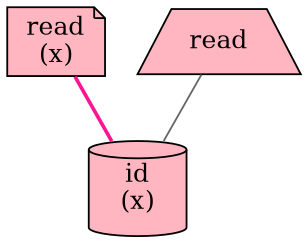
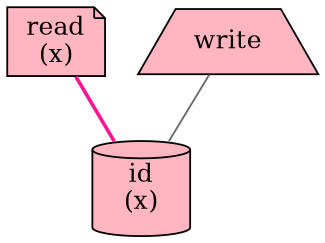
(219, 42) -> (228, 42)
